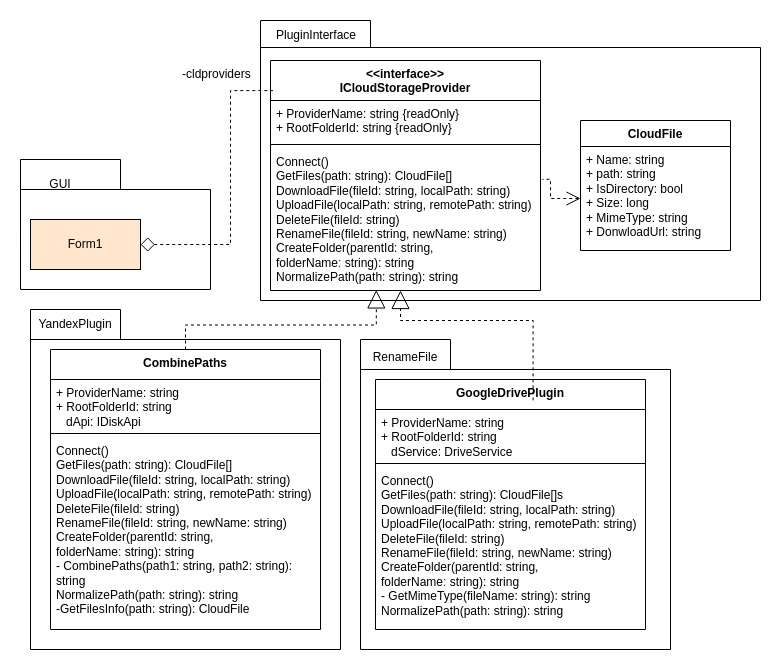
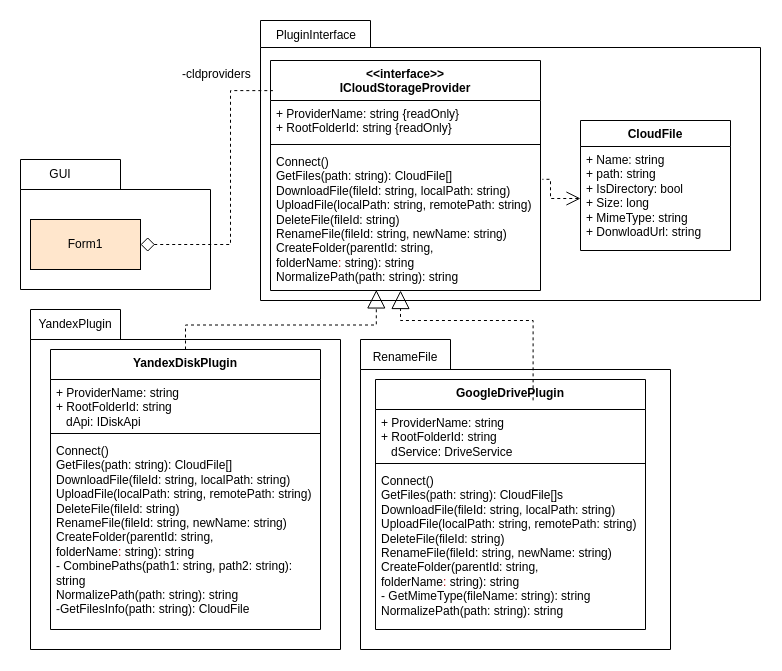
(61, 185) -> (61, 175)
(186, 364) -> (186, 364)
